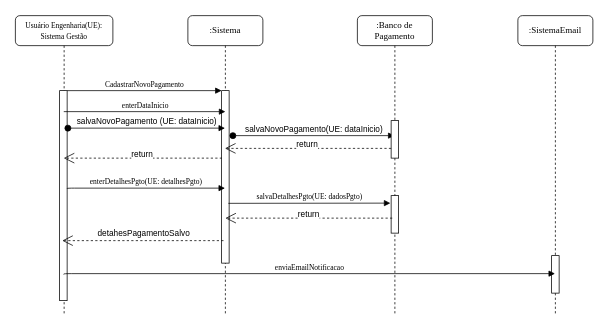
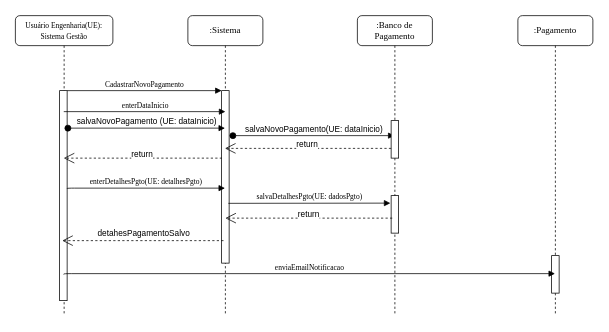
(555, 30) -> (555, 30)
